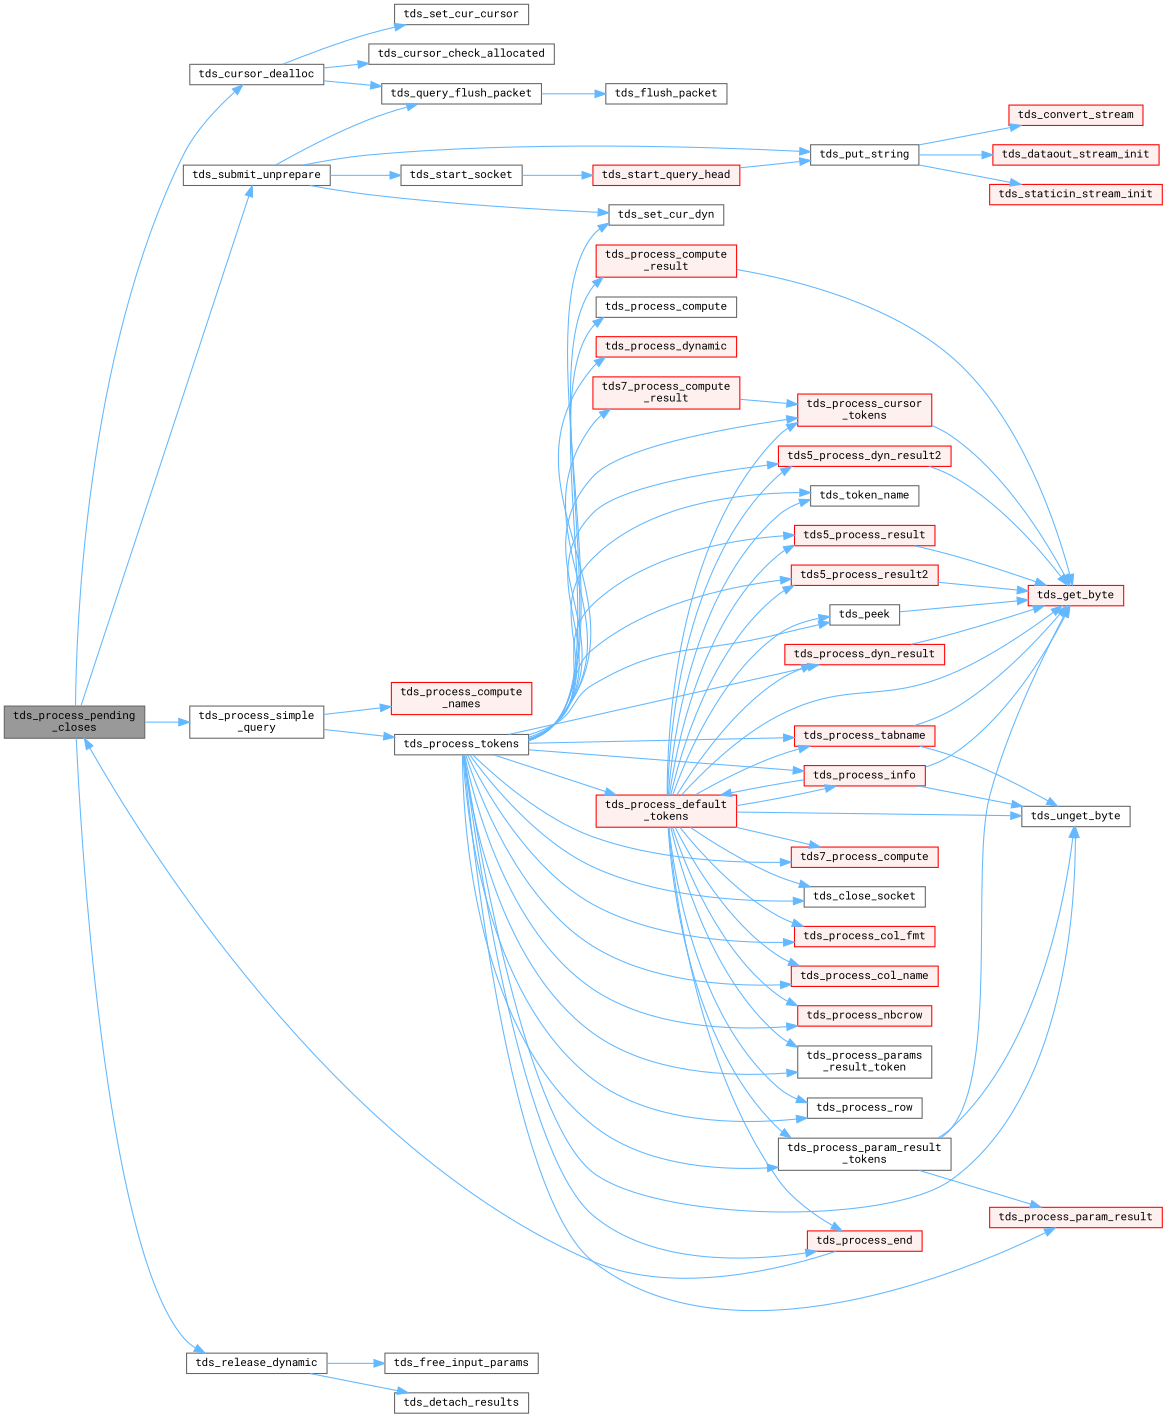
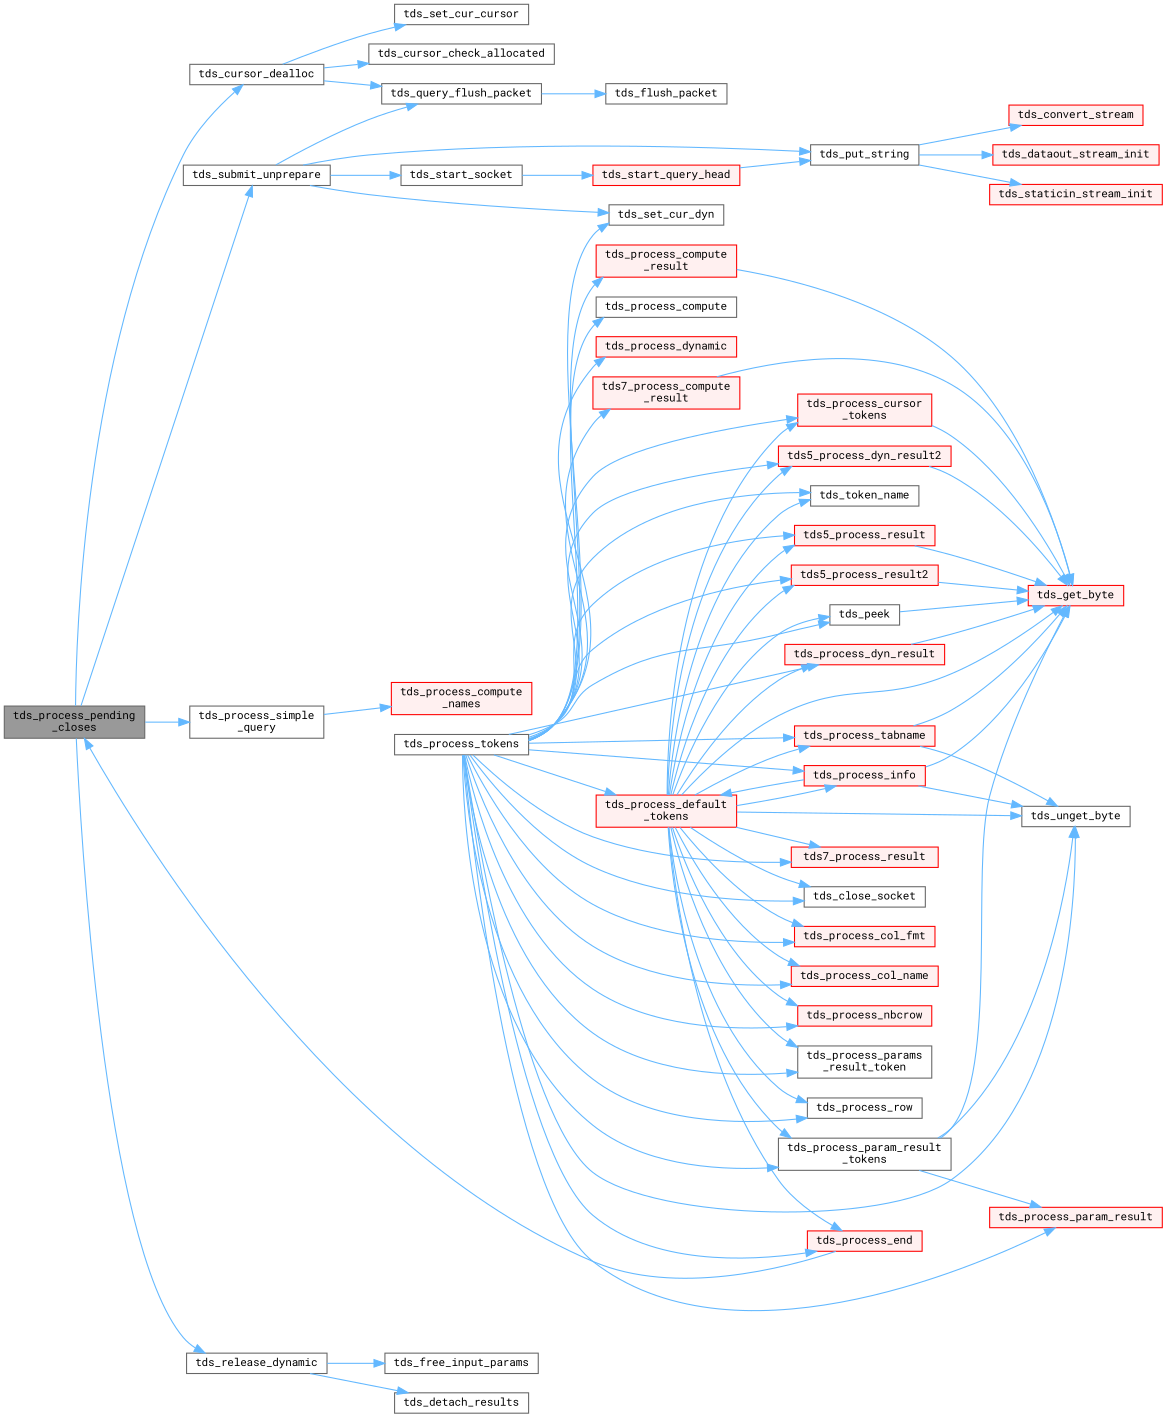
(763, 401) -> (946, 382)
(354, 733) -> none
(865, 857) -> (865, 857)
